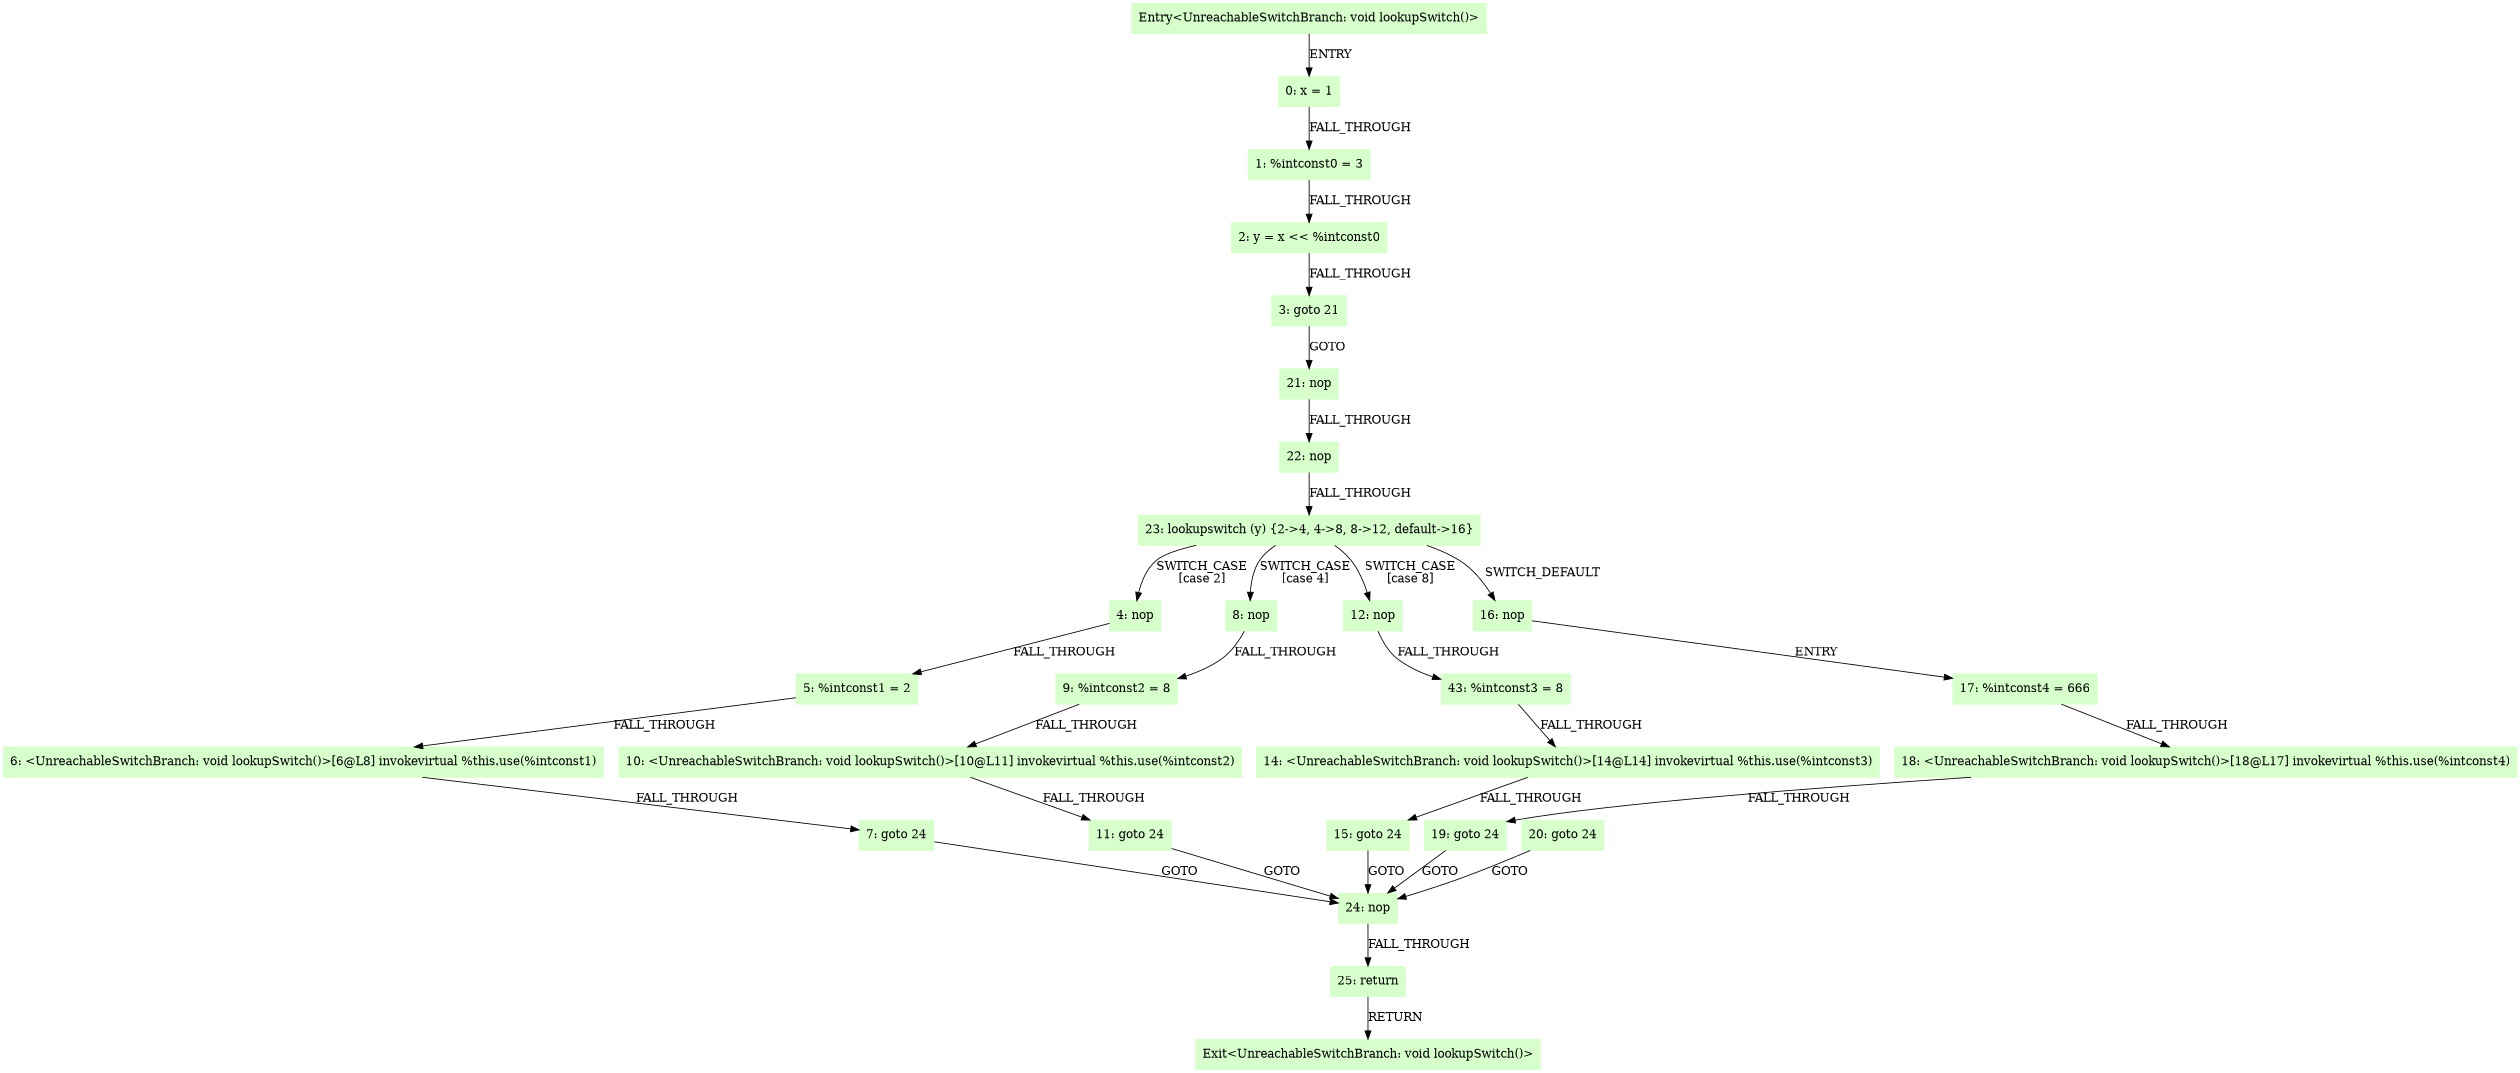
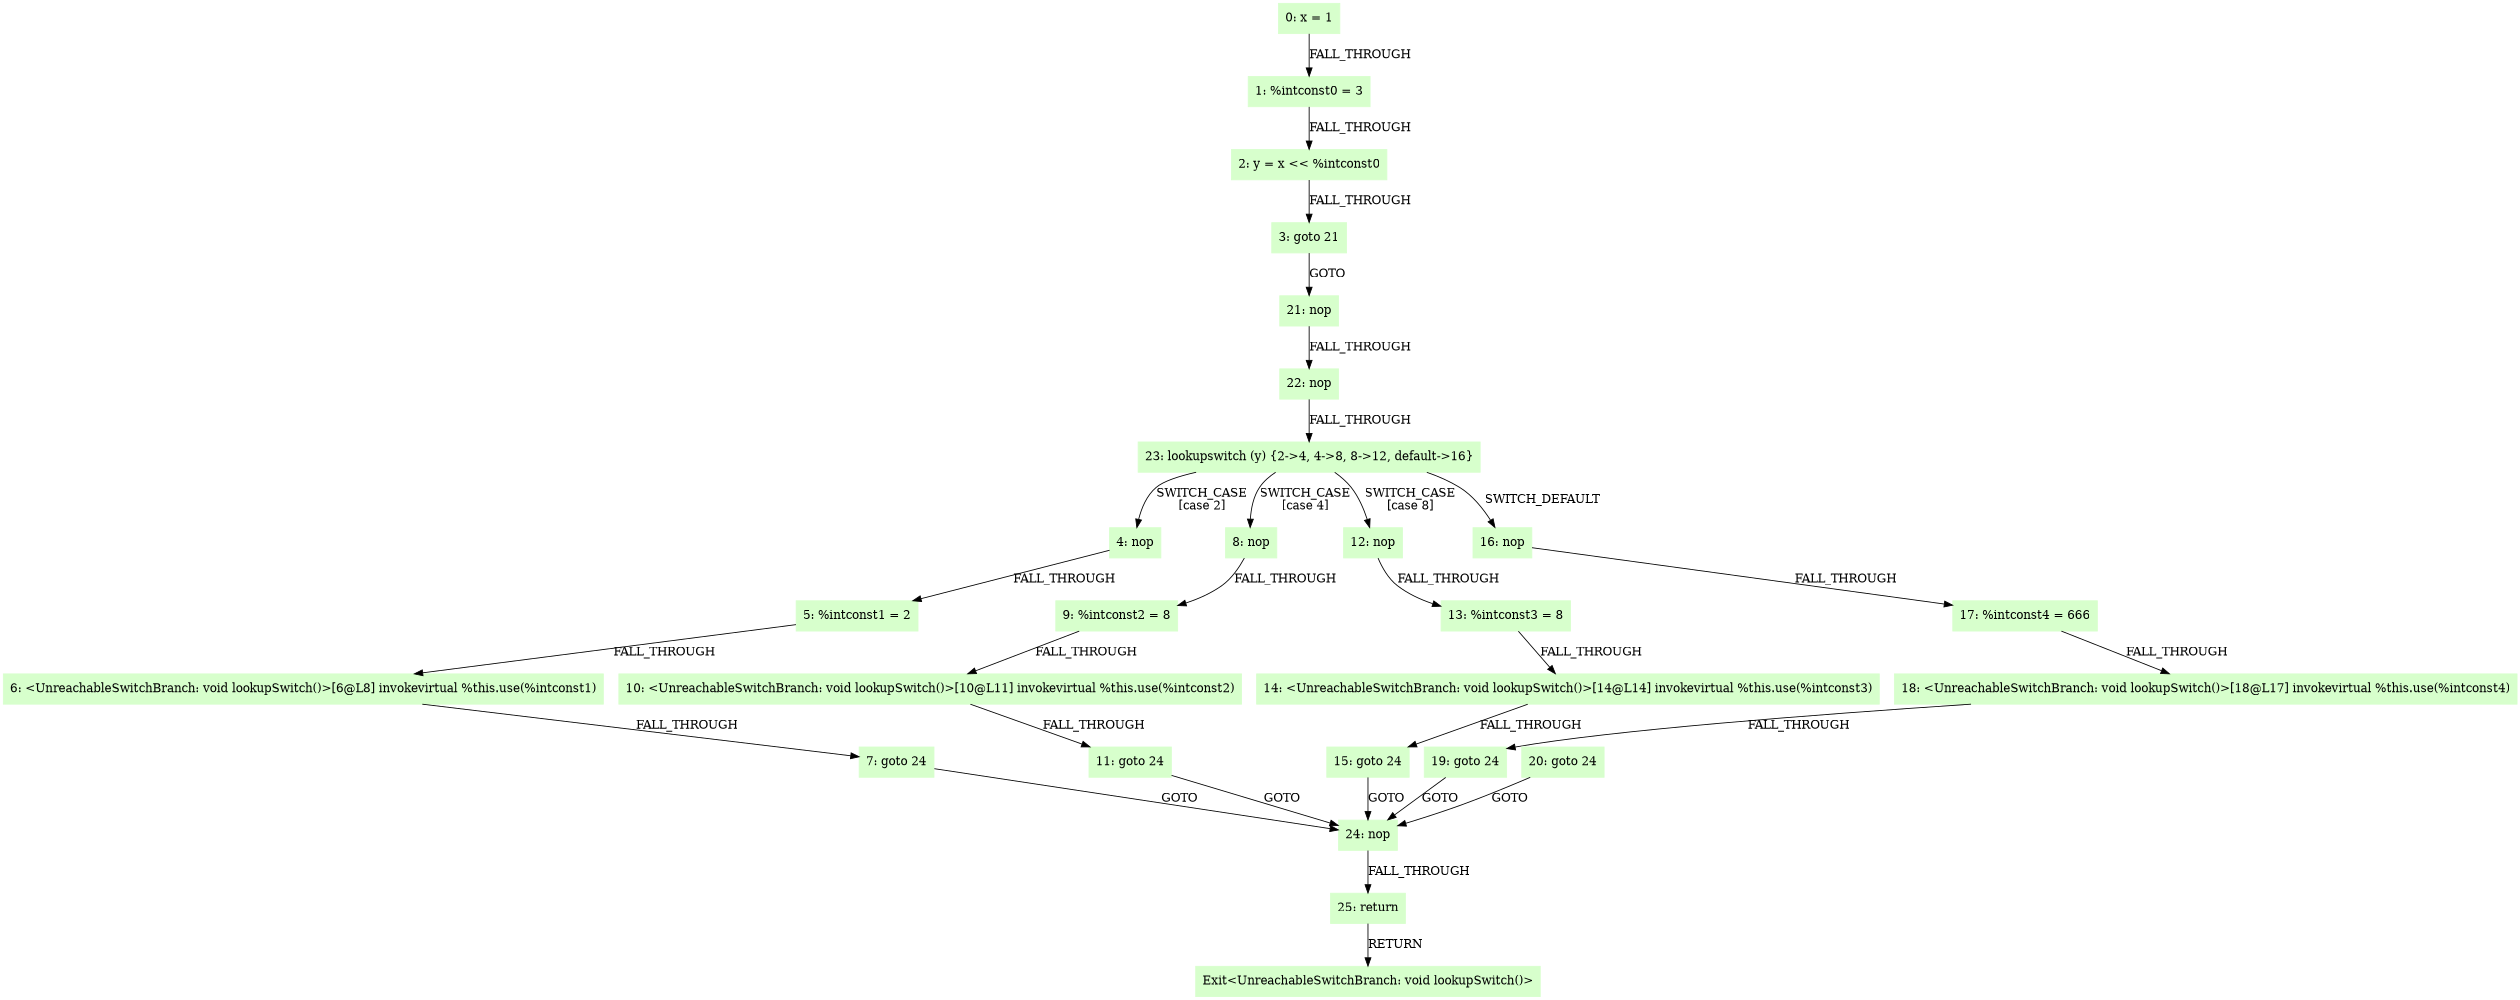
(1309, 18) -> none
(1816, 652) -> (1846, 579)
(1506, 689) -> (1506, 616)
